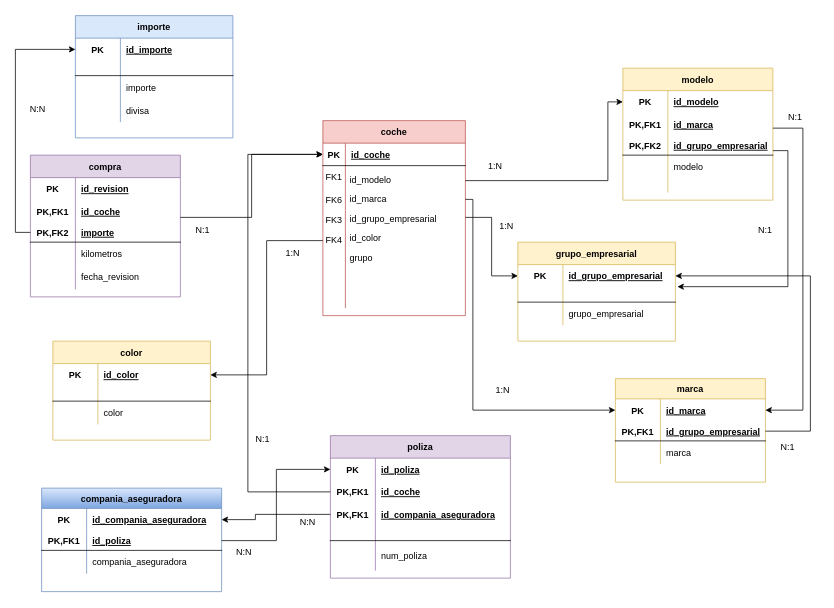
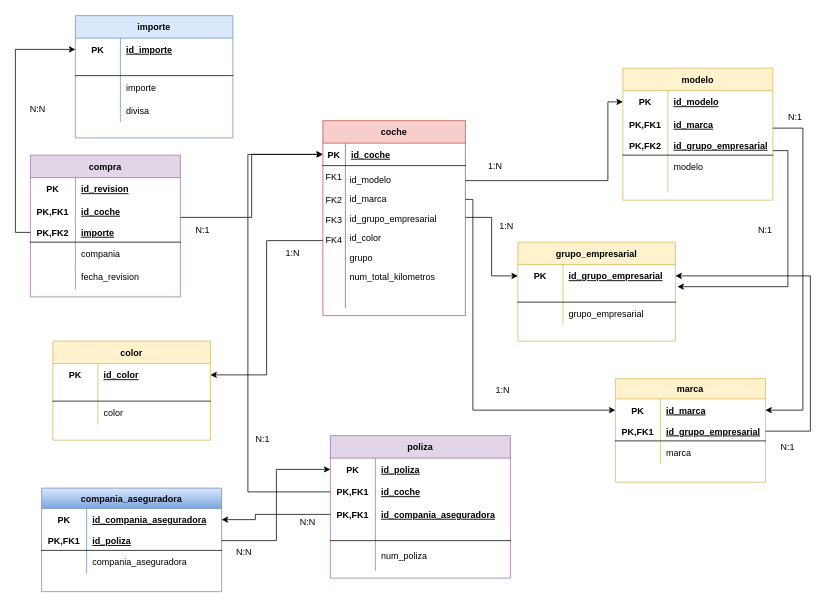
(334, 200) -> (334, 200)
(104, 254) -> (100, 254)
none -> (394, 274)
